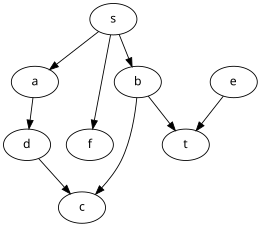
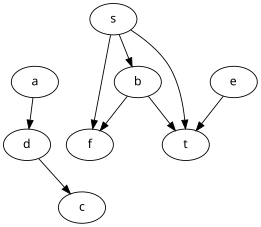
(78, 48) -> (170, 68)
(127, 146) -> (117, 110)
